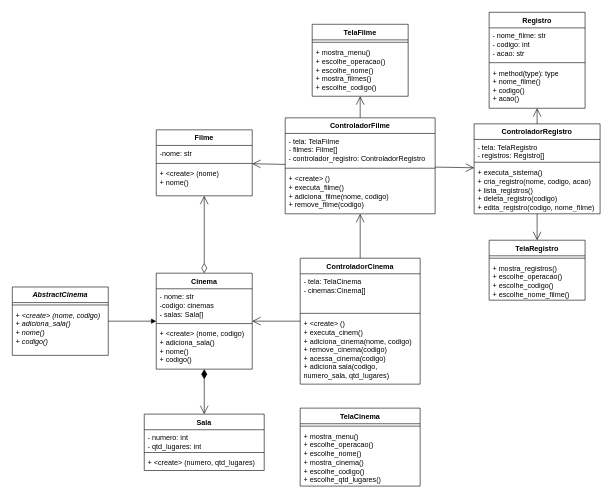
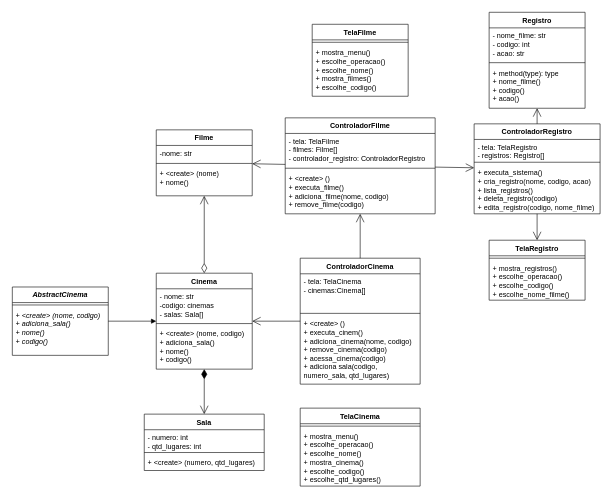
(360, 108) -> none
